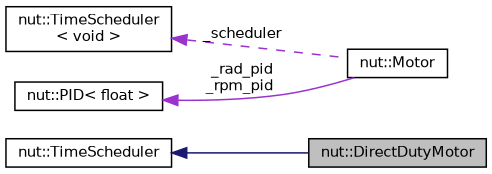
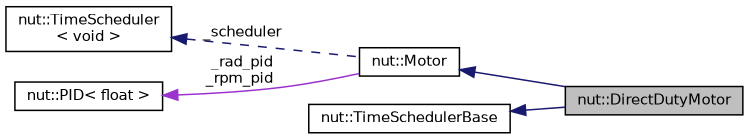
(267, 49) -> (273, 48)
none -> (520, 79)
(89, 153) -> (409, 119)
